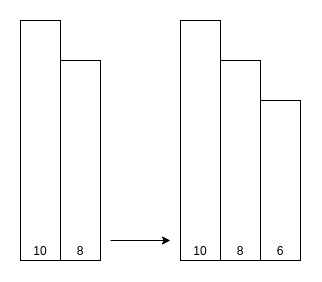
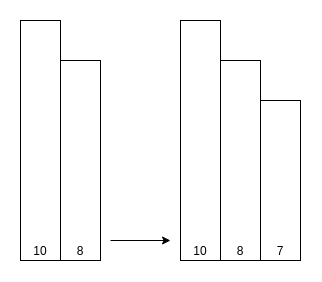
(281, 250) -> (281, 250)
